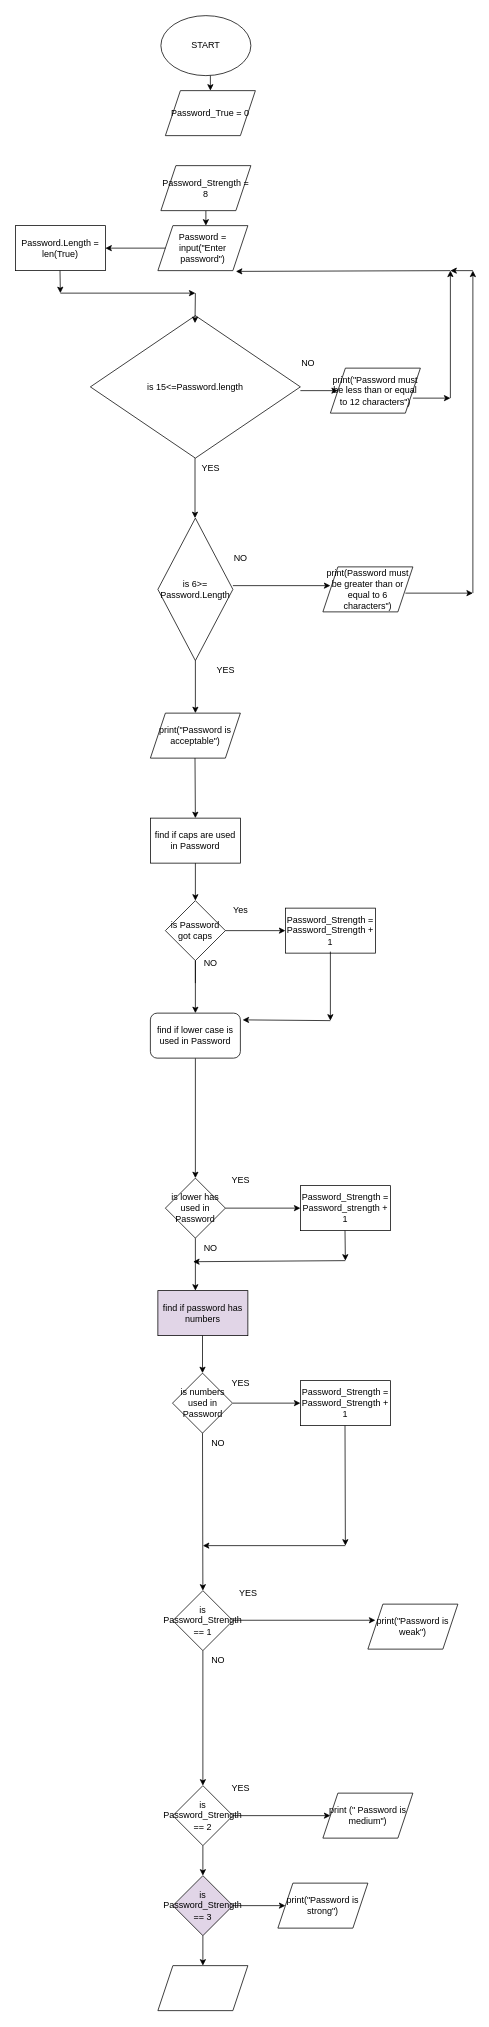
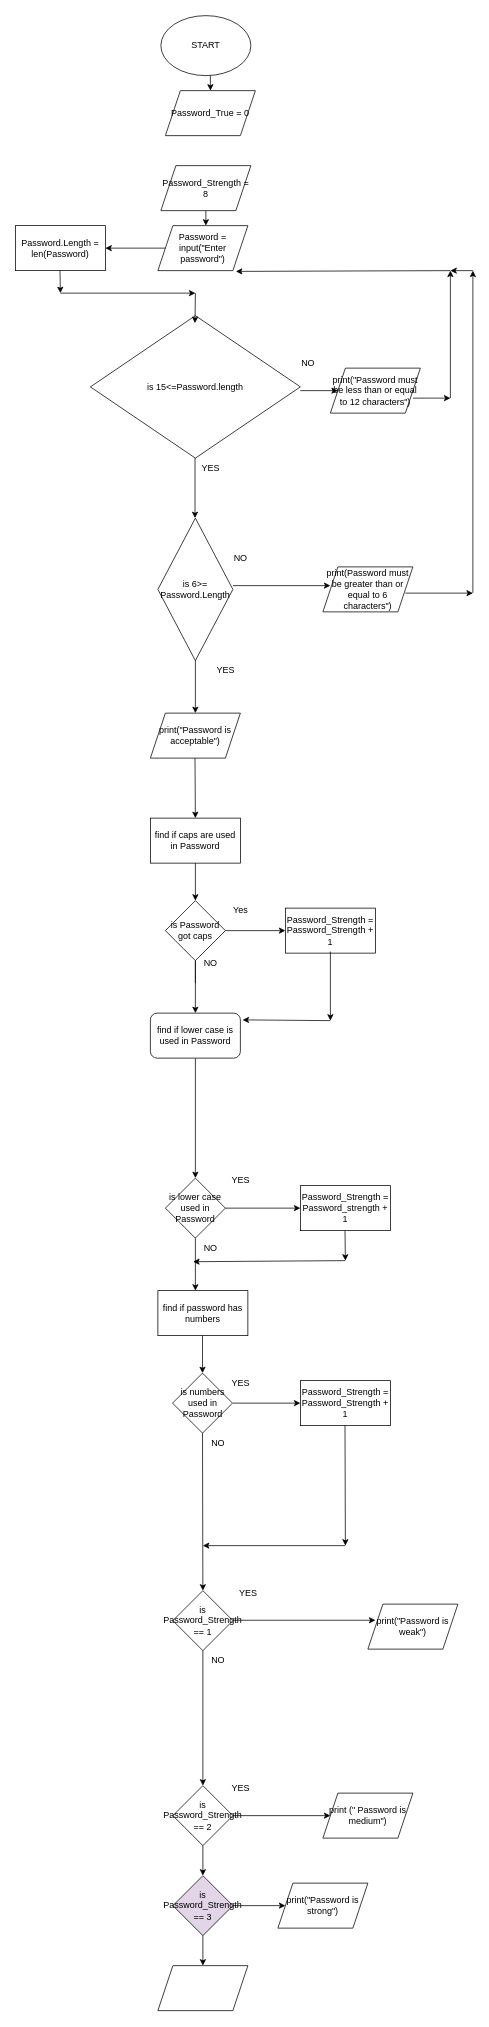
(60, 248) -> (60, 248)
(195, 1208) -> (195, 1208)
(203, 1313) -> (203, 1313)
